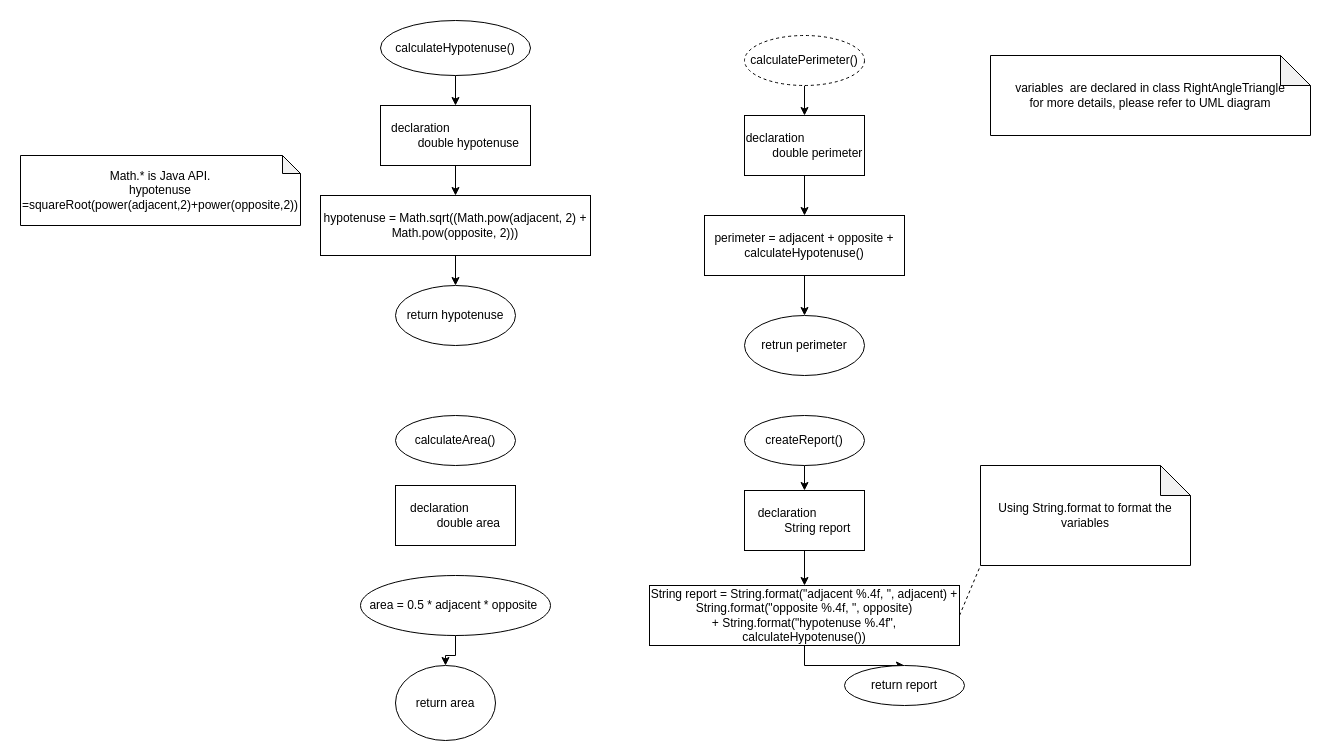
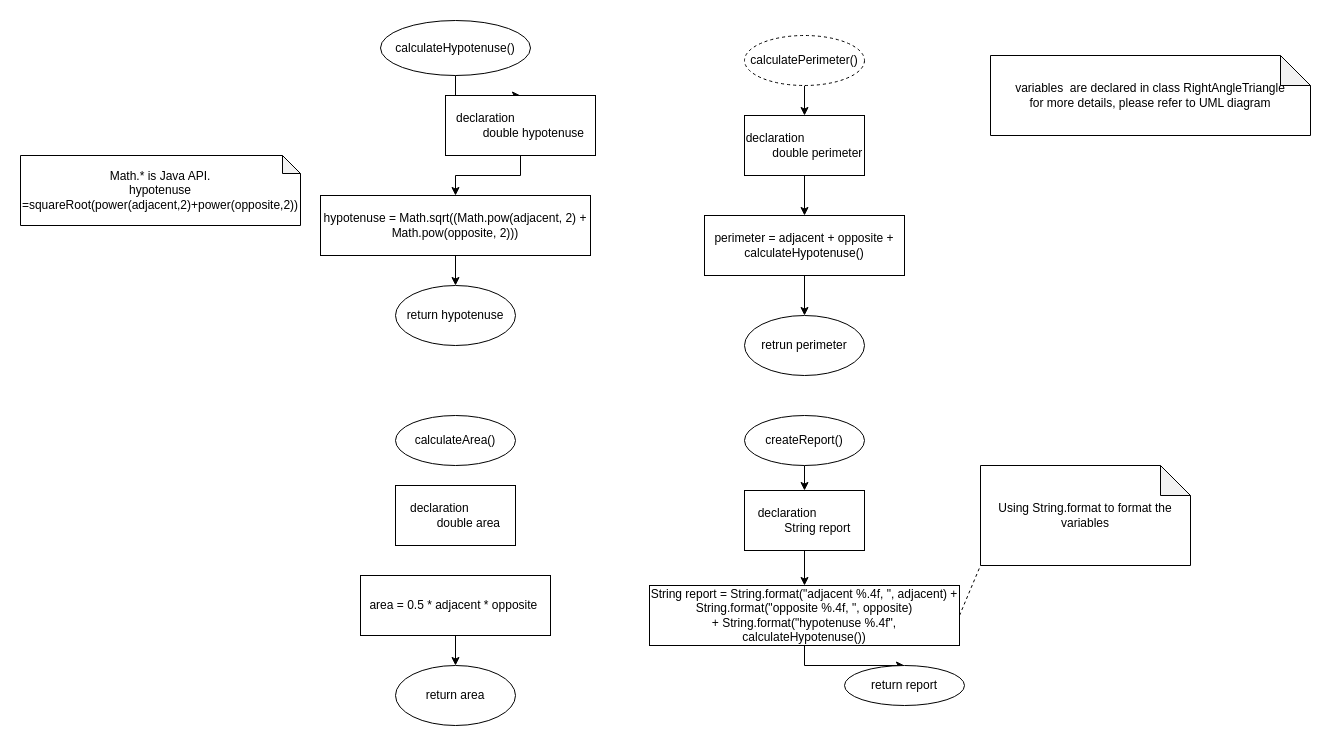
(456, 136) -> (521, 126)
(456, 606) -> (456, 606)
(446, 703) -> (456, 696)
